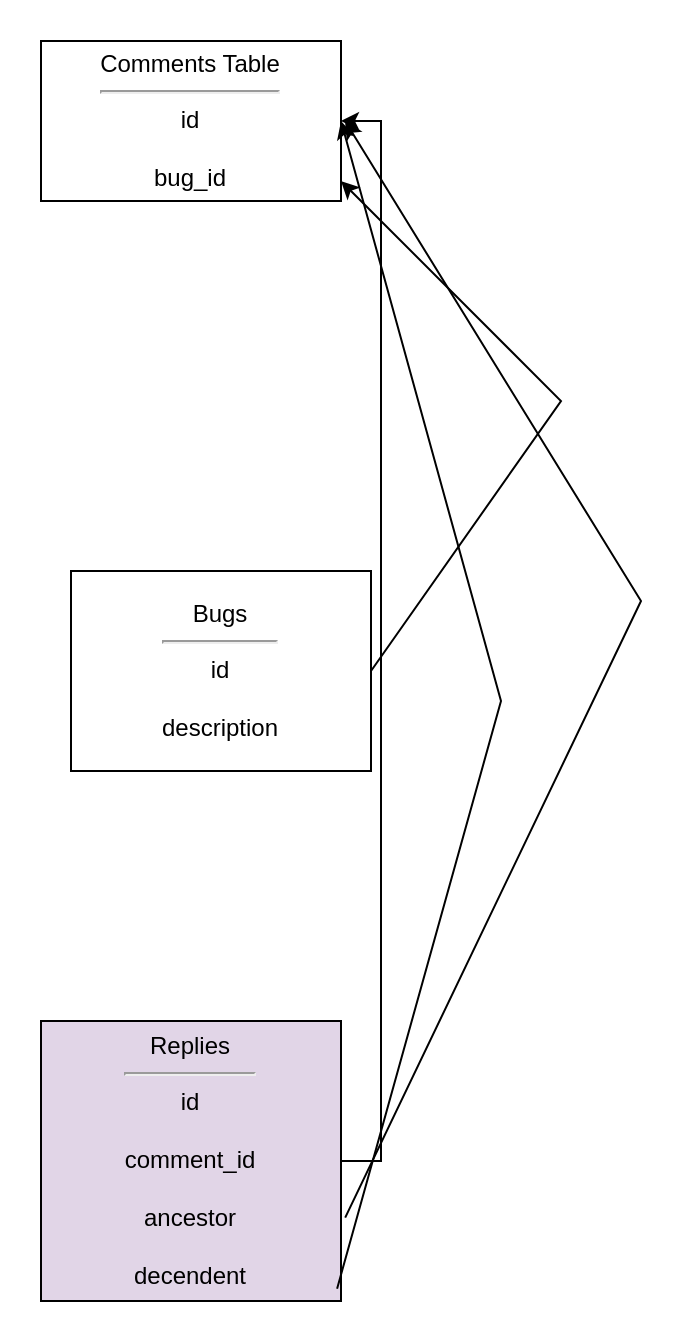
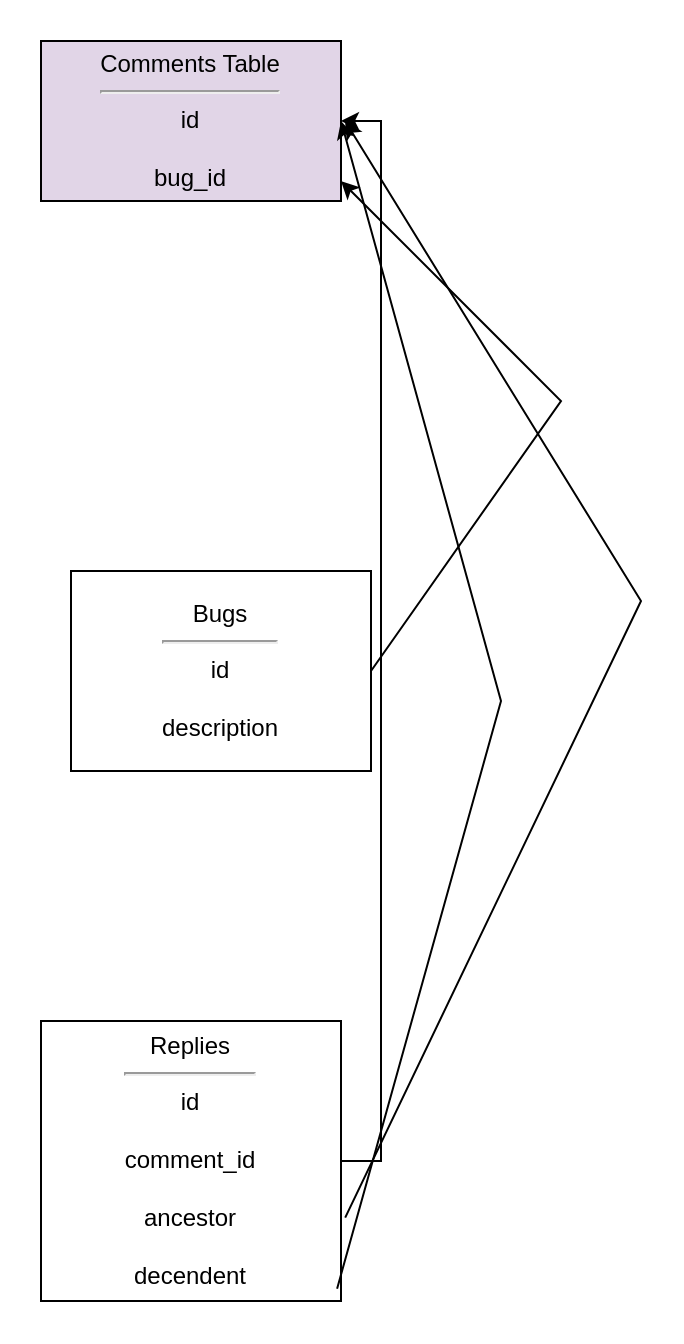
(191, 121) -> (191, 121)
(191, 1161) -> (191, 1161)
